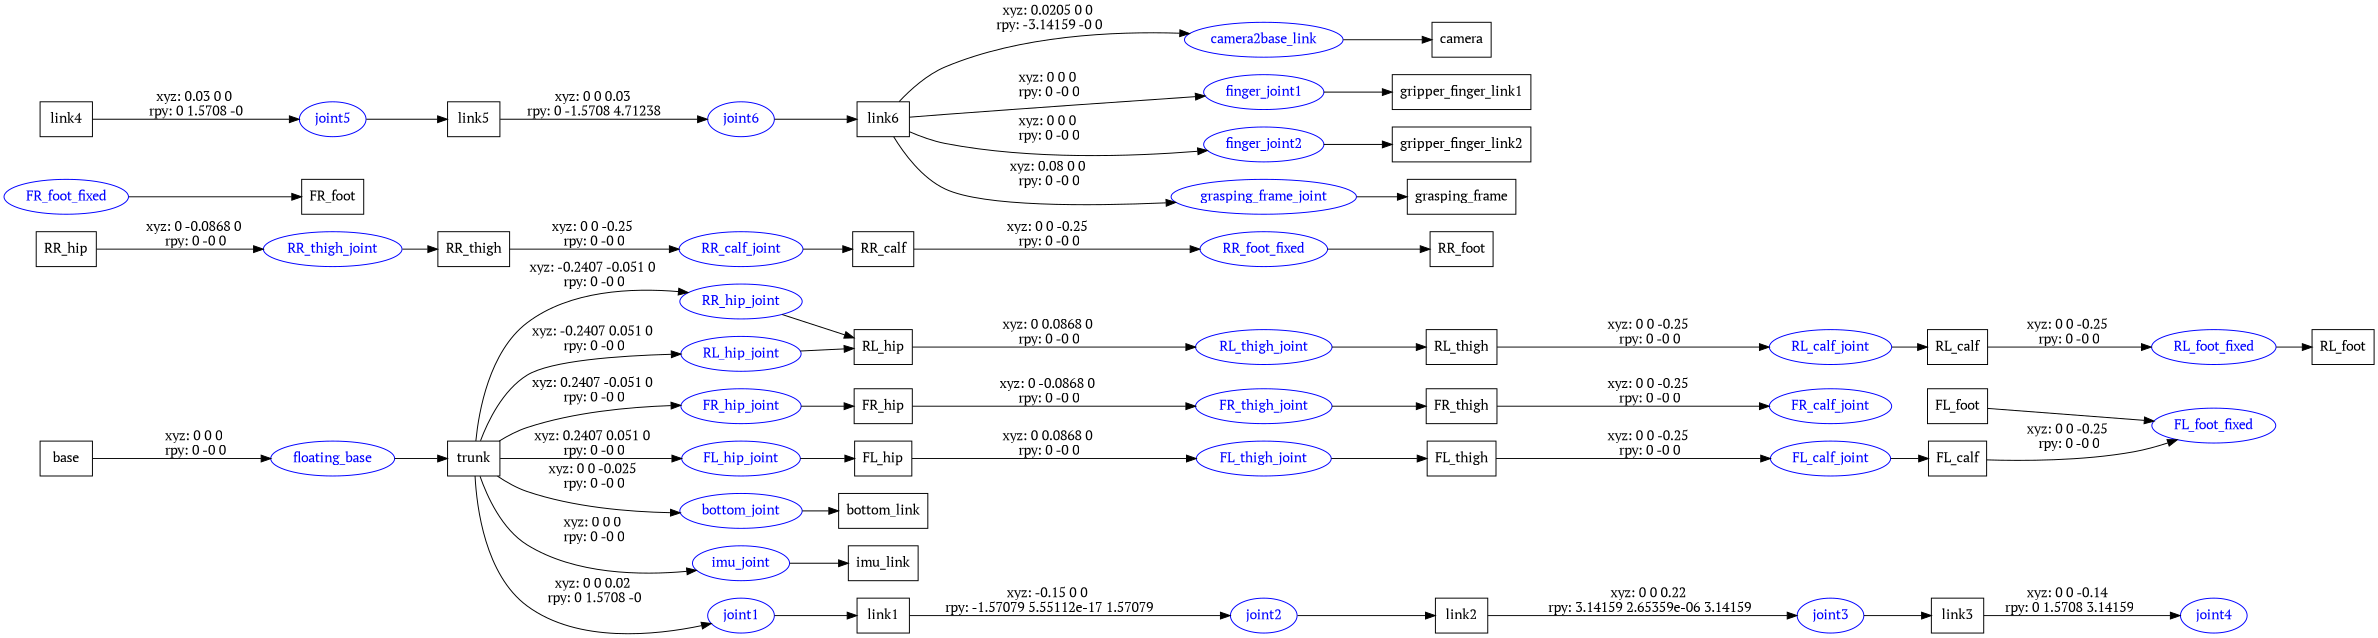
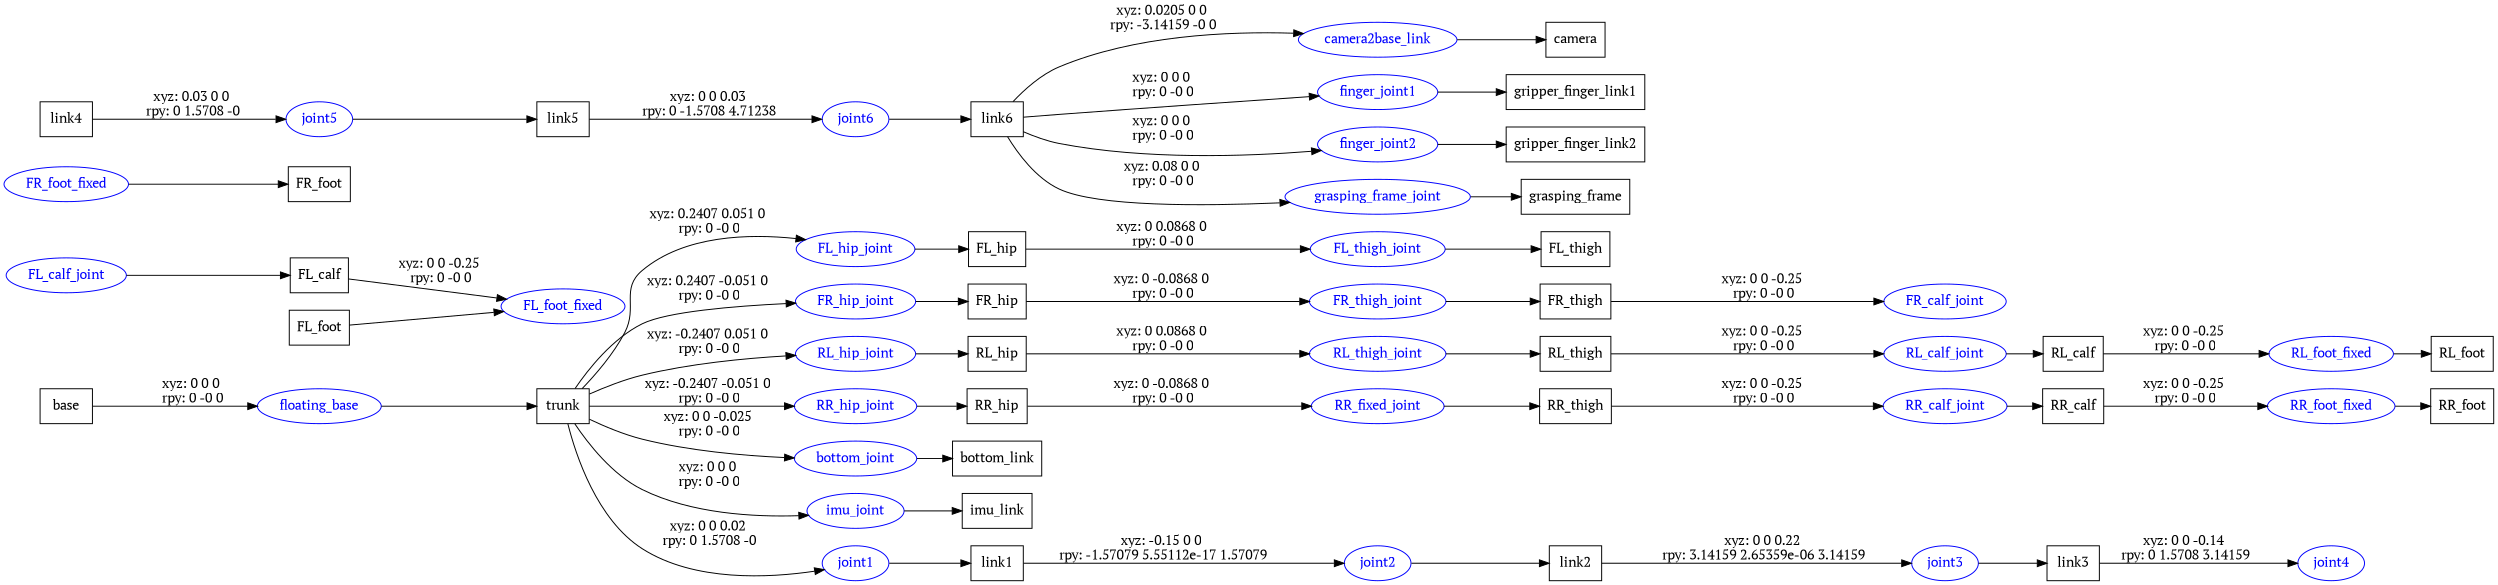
(333, 249) -> (1378, 406)
(813, 325) -> (937, 406)
(1628, 459) -> none
